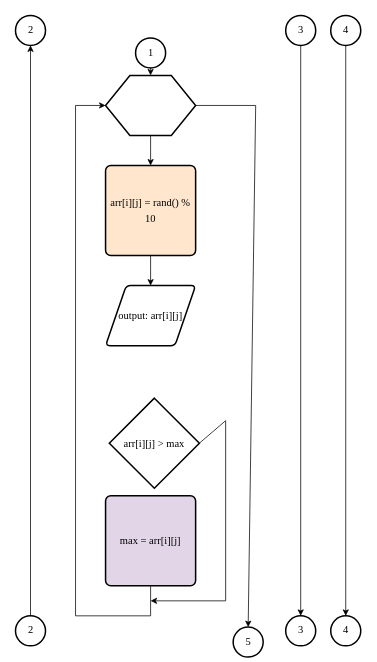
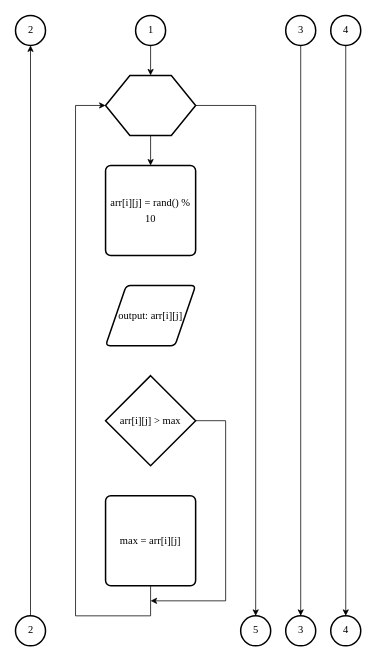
(150, 53) -> (150, 30)
(150, 210) -> (150, 210)
(150, 267) -> none
(154, 443) -> (150, 420)
(150, 540) -> (150, 540)
(248, 642) -> (255, 630)
